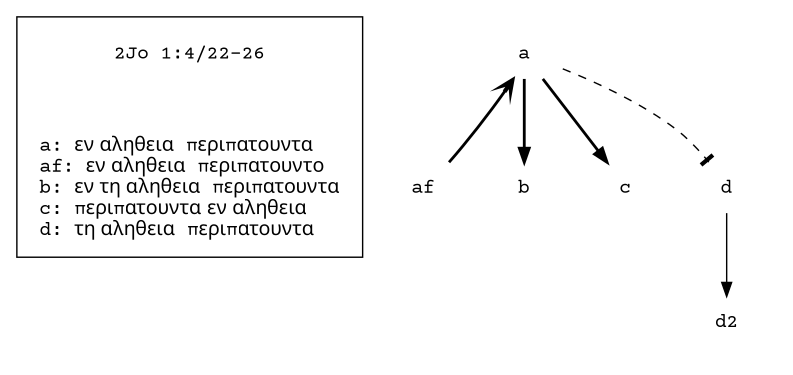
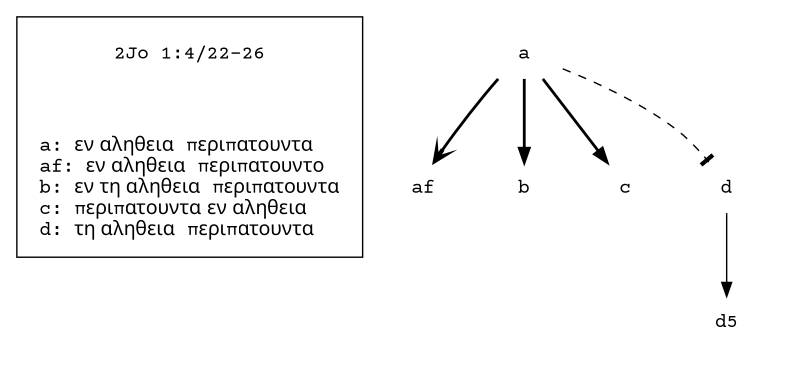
(478, 127) -> (469, 114)
(727, 322) -> (727, 322)
